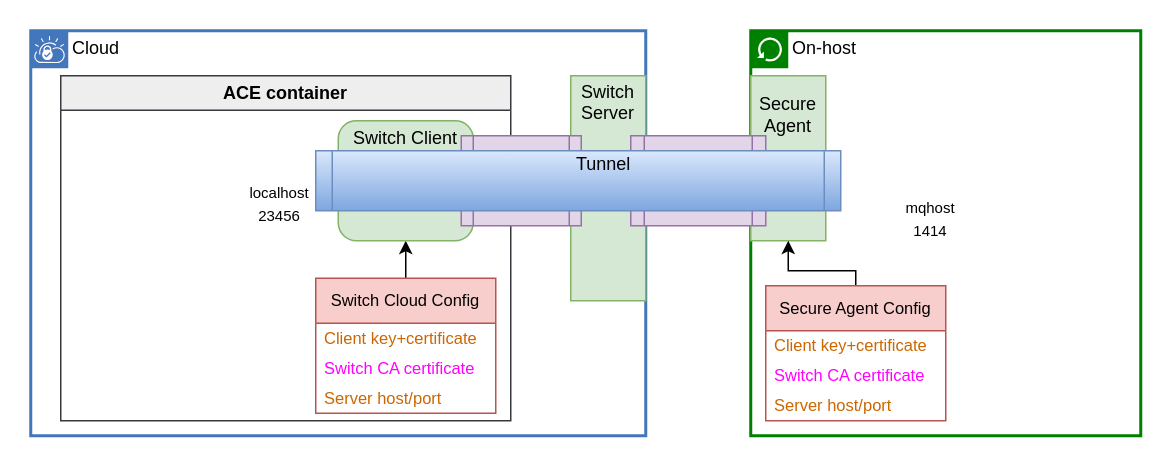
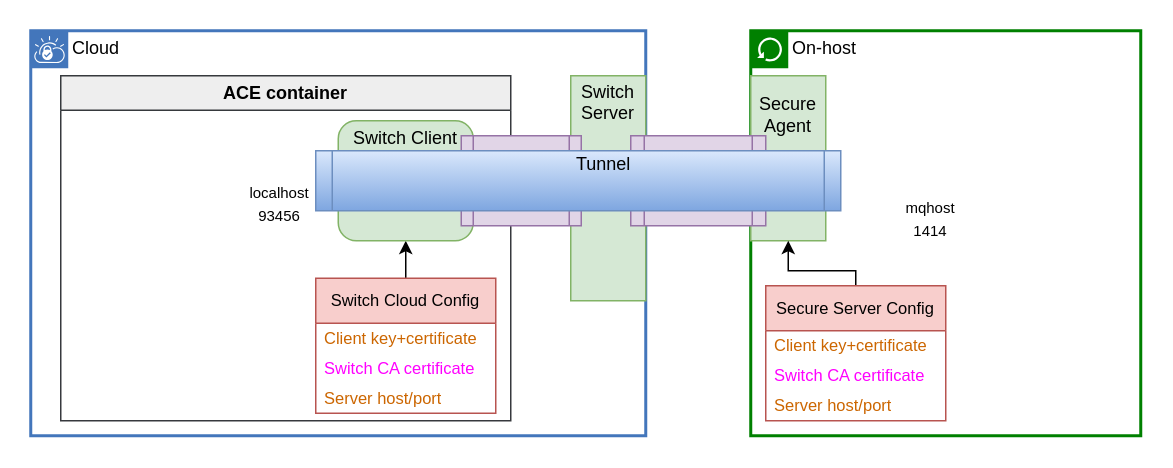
(280, 203) -> (280, 203)
(856, 308) -> (856, 308)
